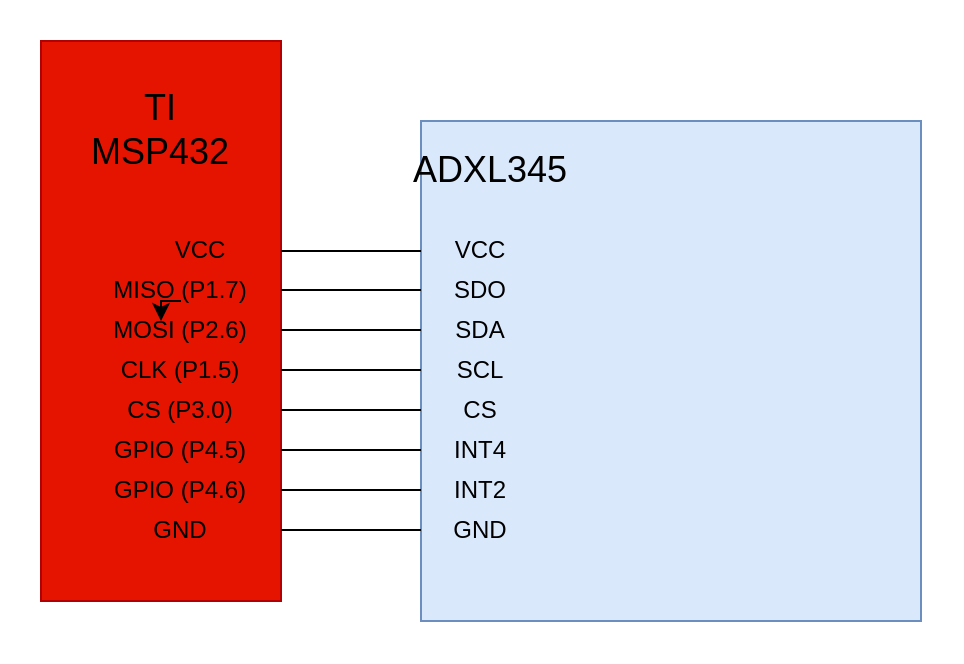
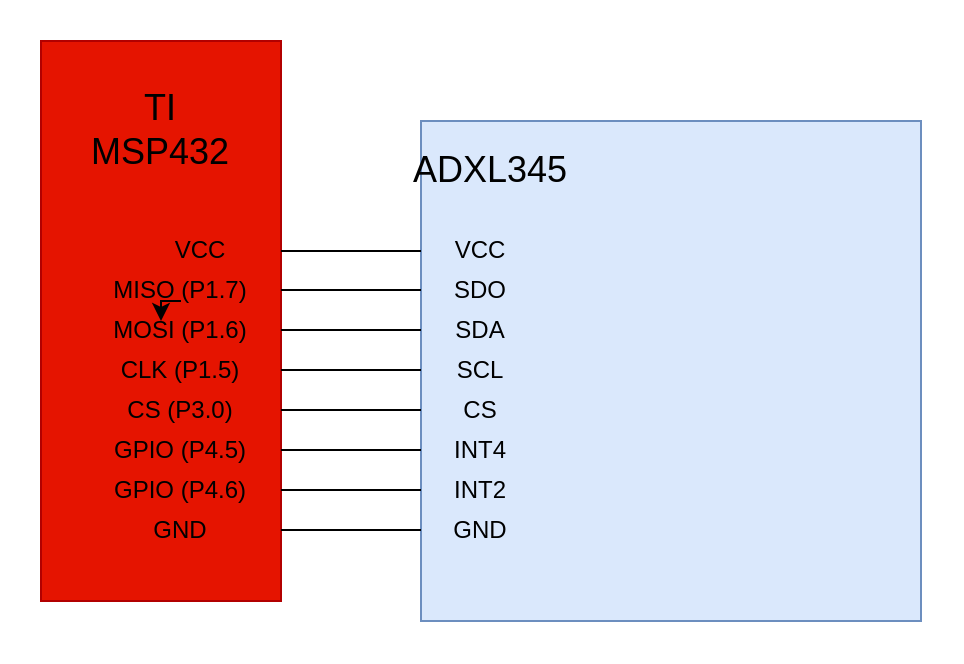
(181, 331) -> (181, 331)
